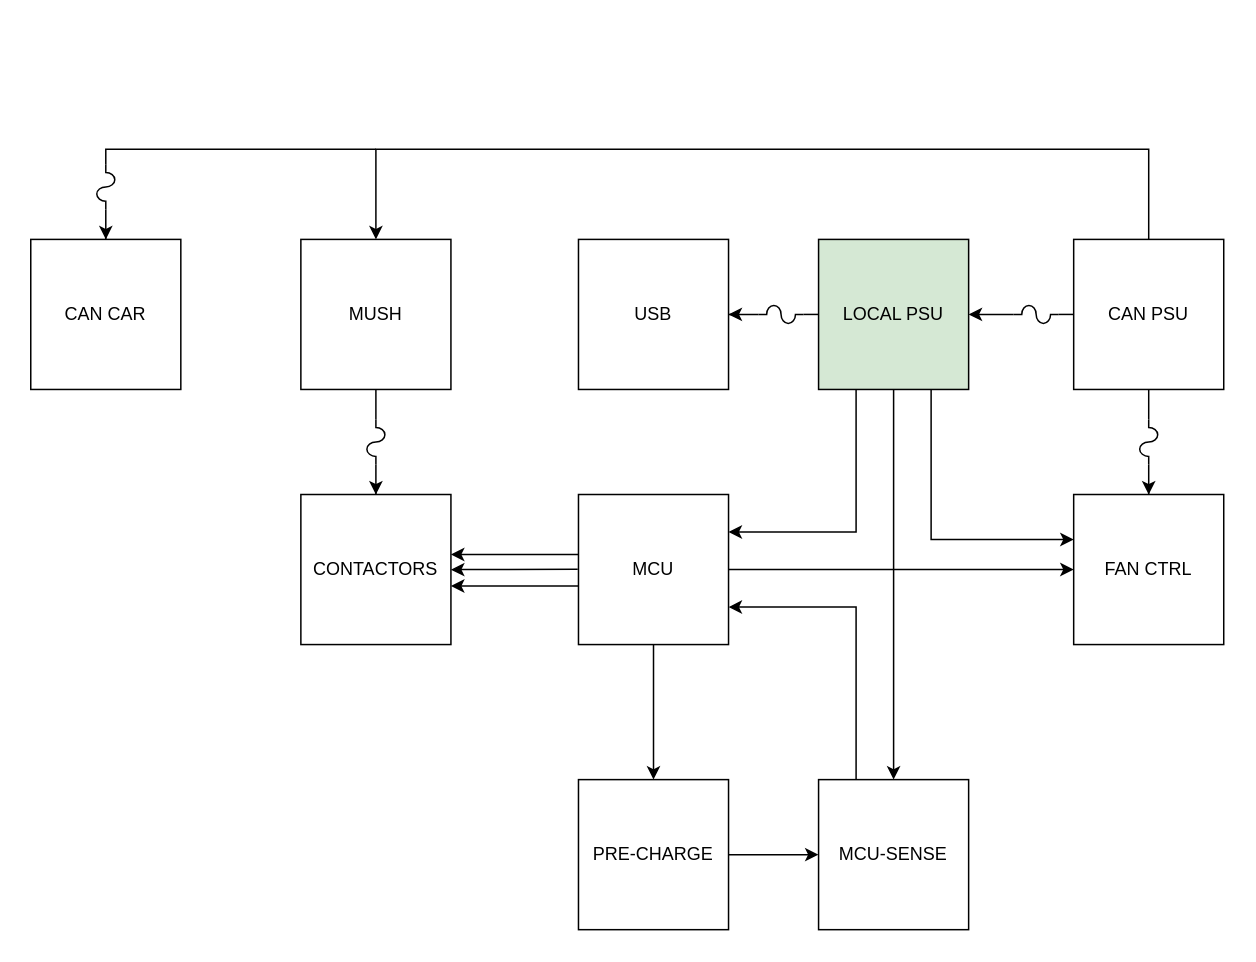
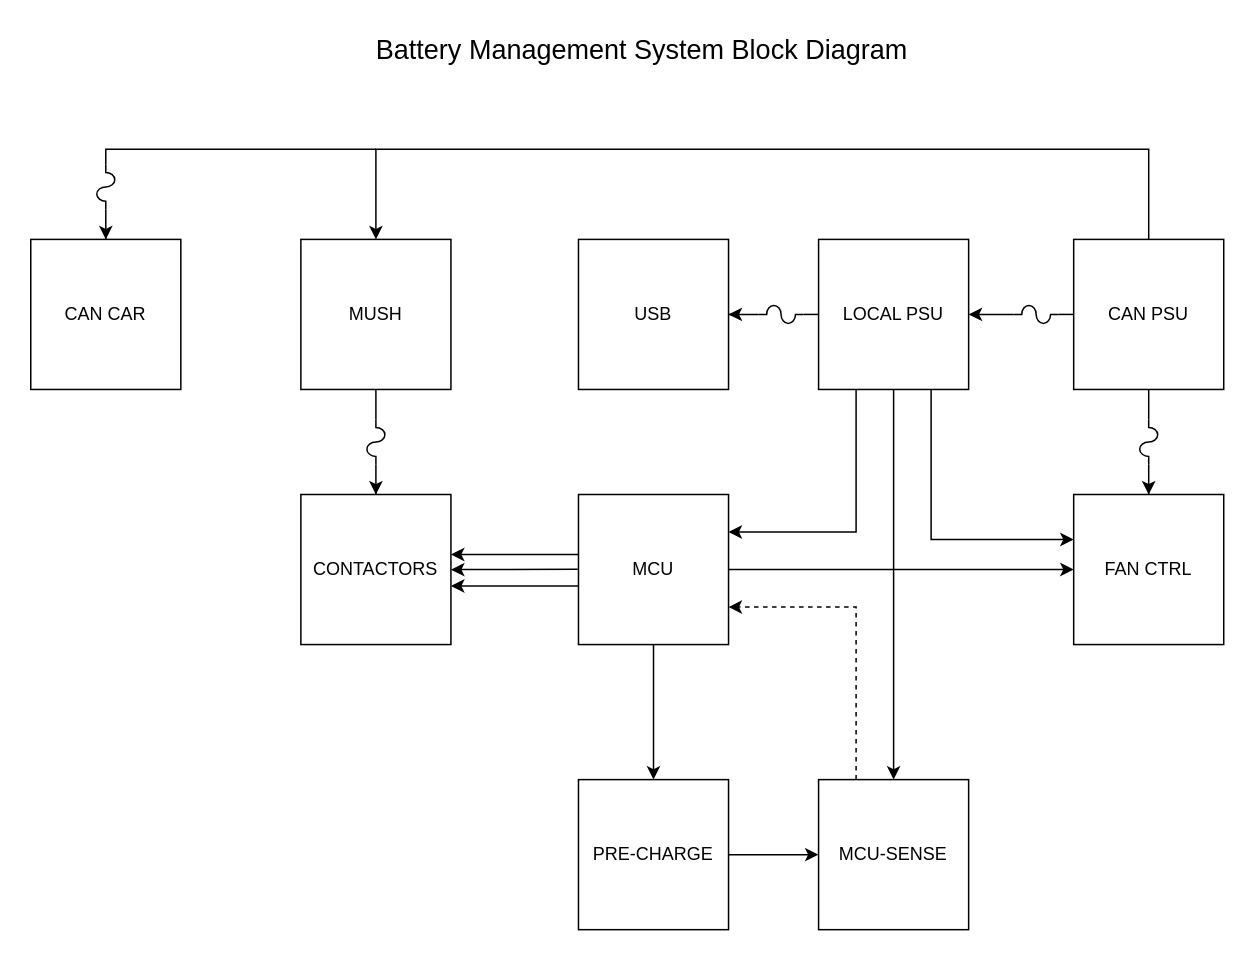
none -> (641, 50)
(893, 314) -> (893, 314)
(856, 634) -> (856, 634)
